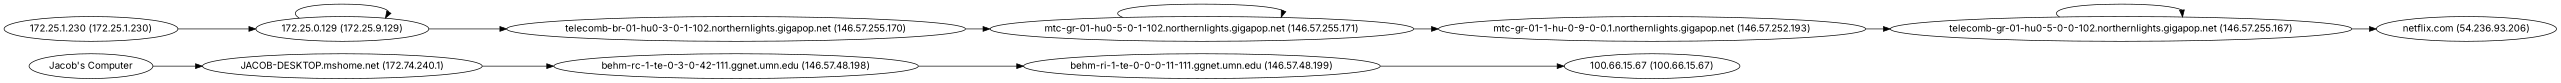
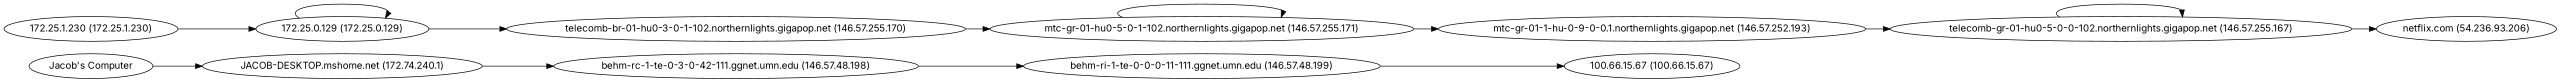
(342, 29) -> (342, 29)
